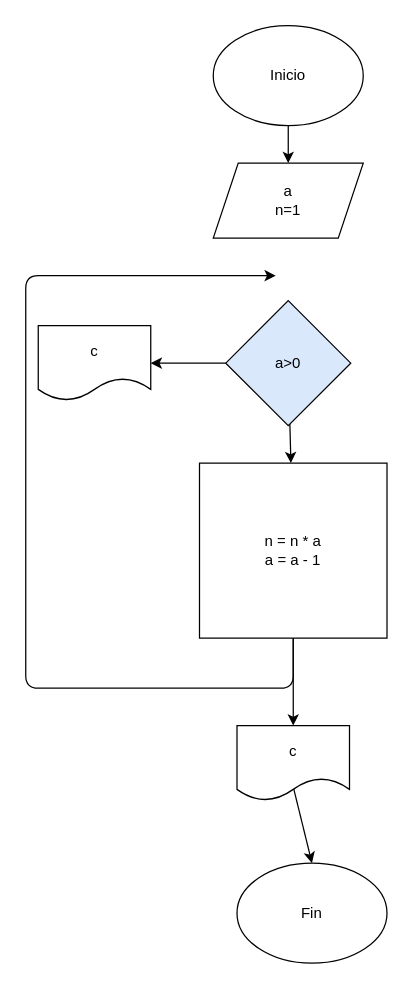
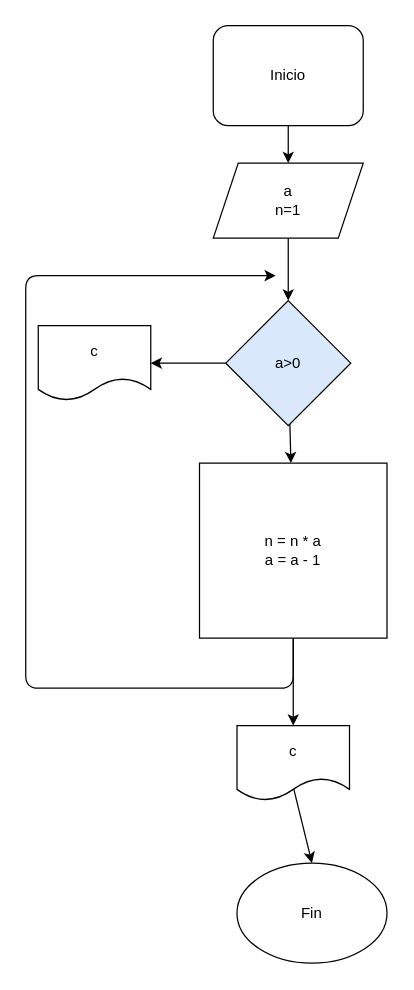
(288, 76) -> (288, 76)
none -> (288, 265)
